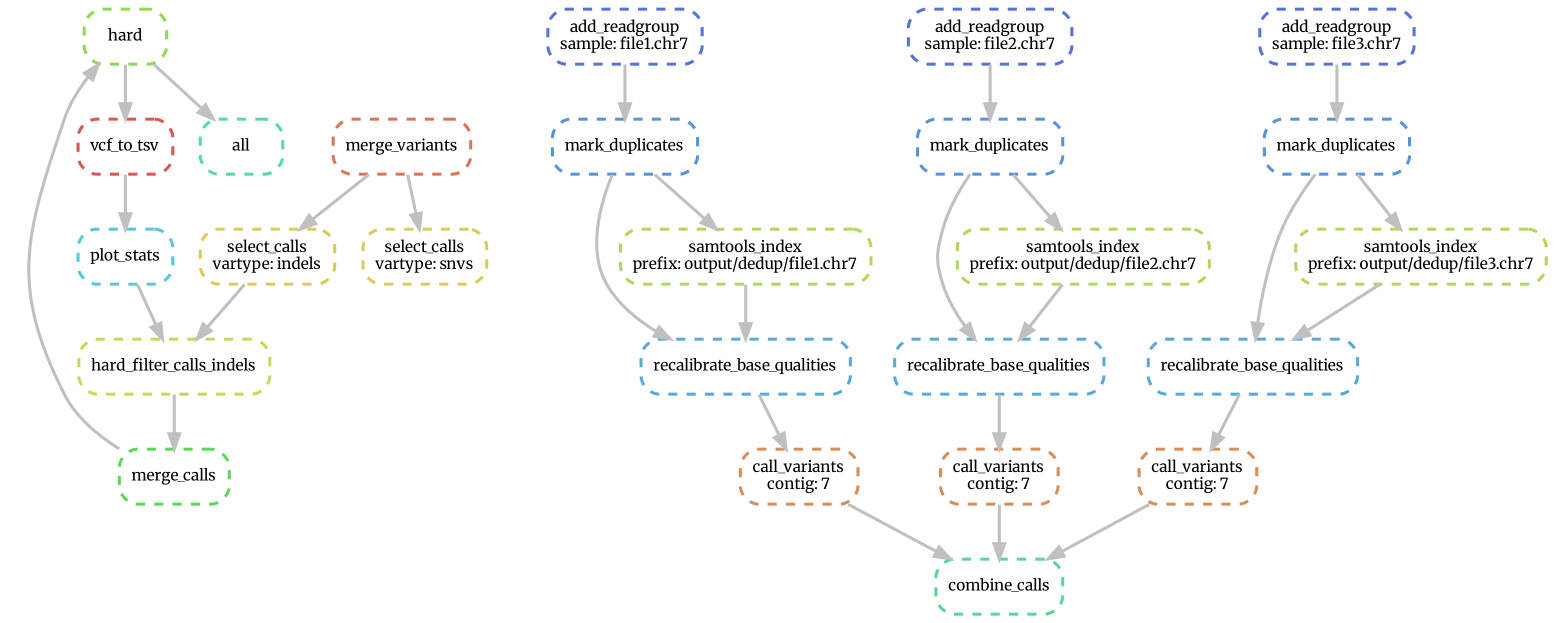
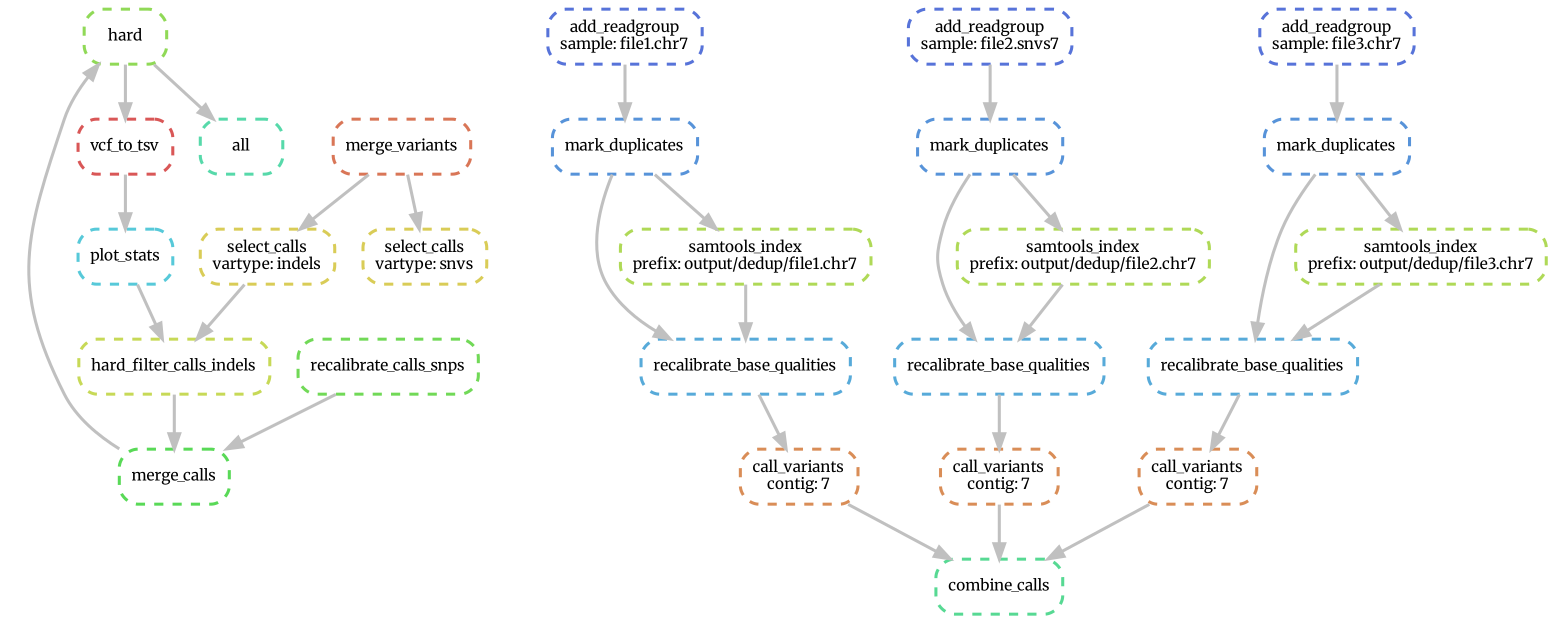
(990, 37) -> (990, 37)
none -> (388, 367)
